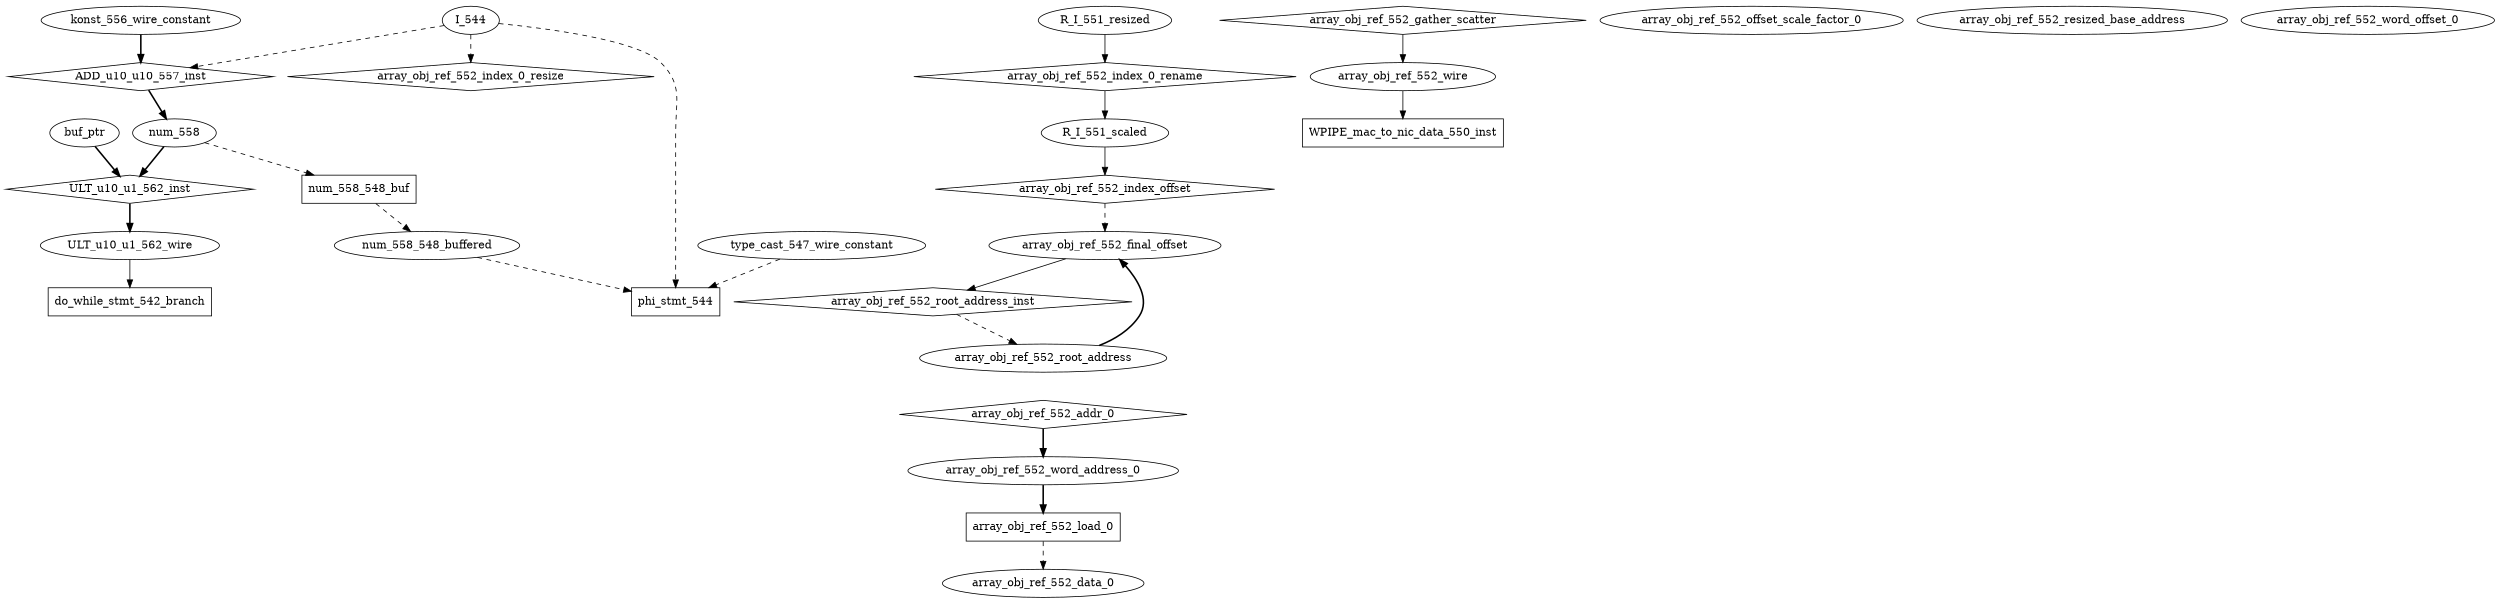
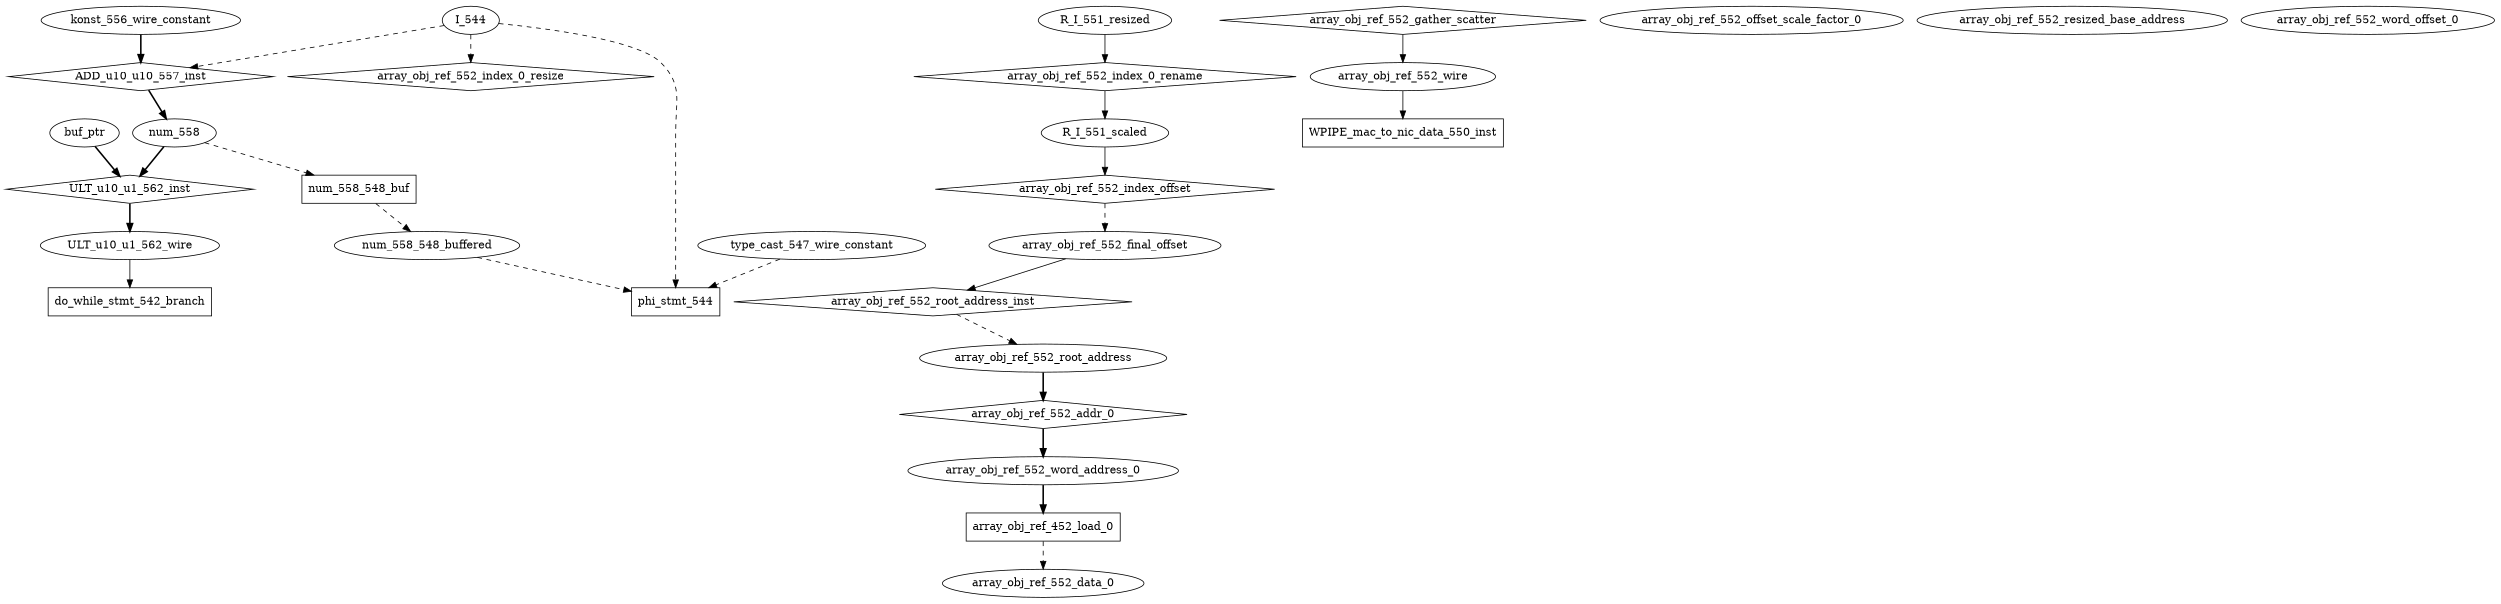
(1141, 313) -> (1043, 382)
(1043, 527) -> (1043, 527)
